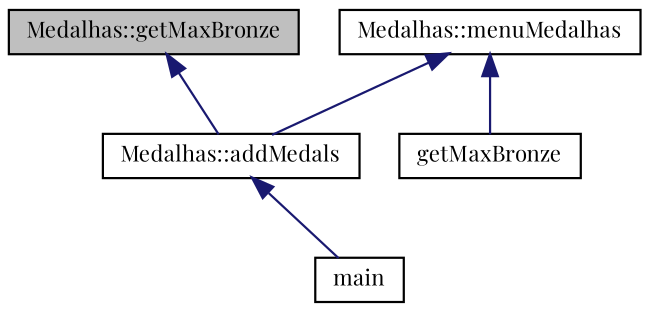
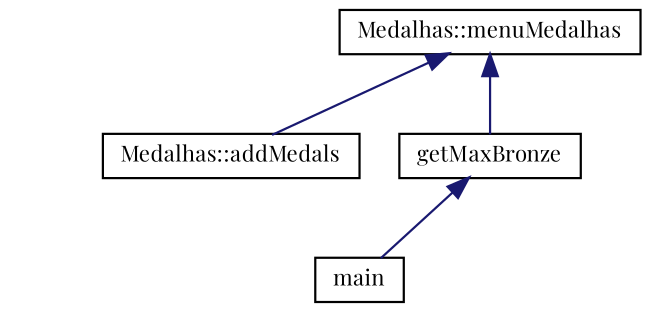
(154, 32) -> none
(304, 226) -> (417, 225)
